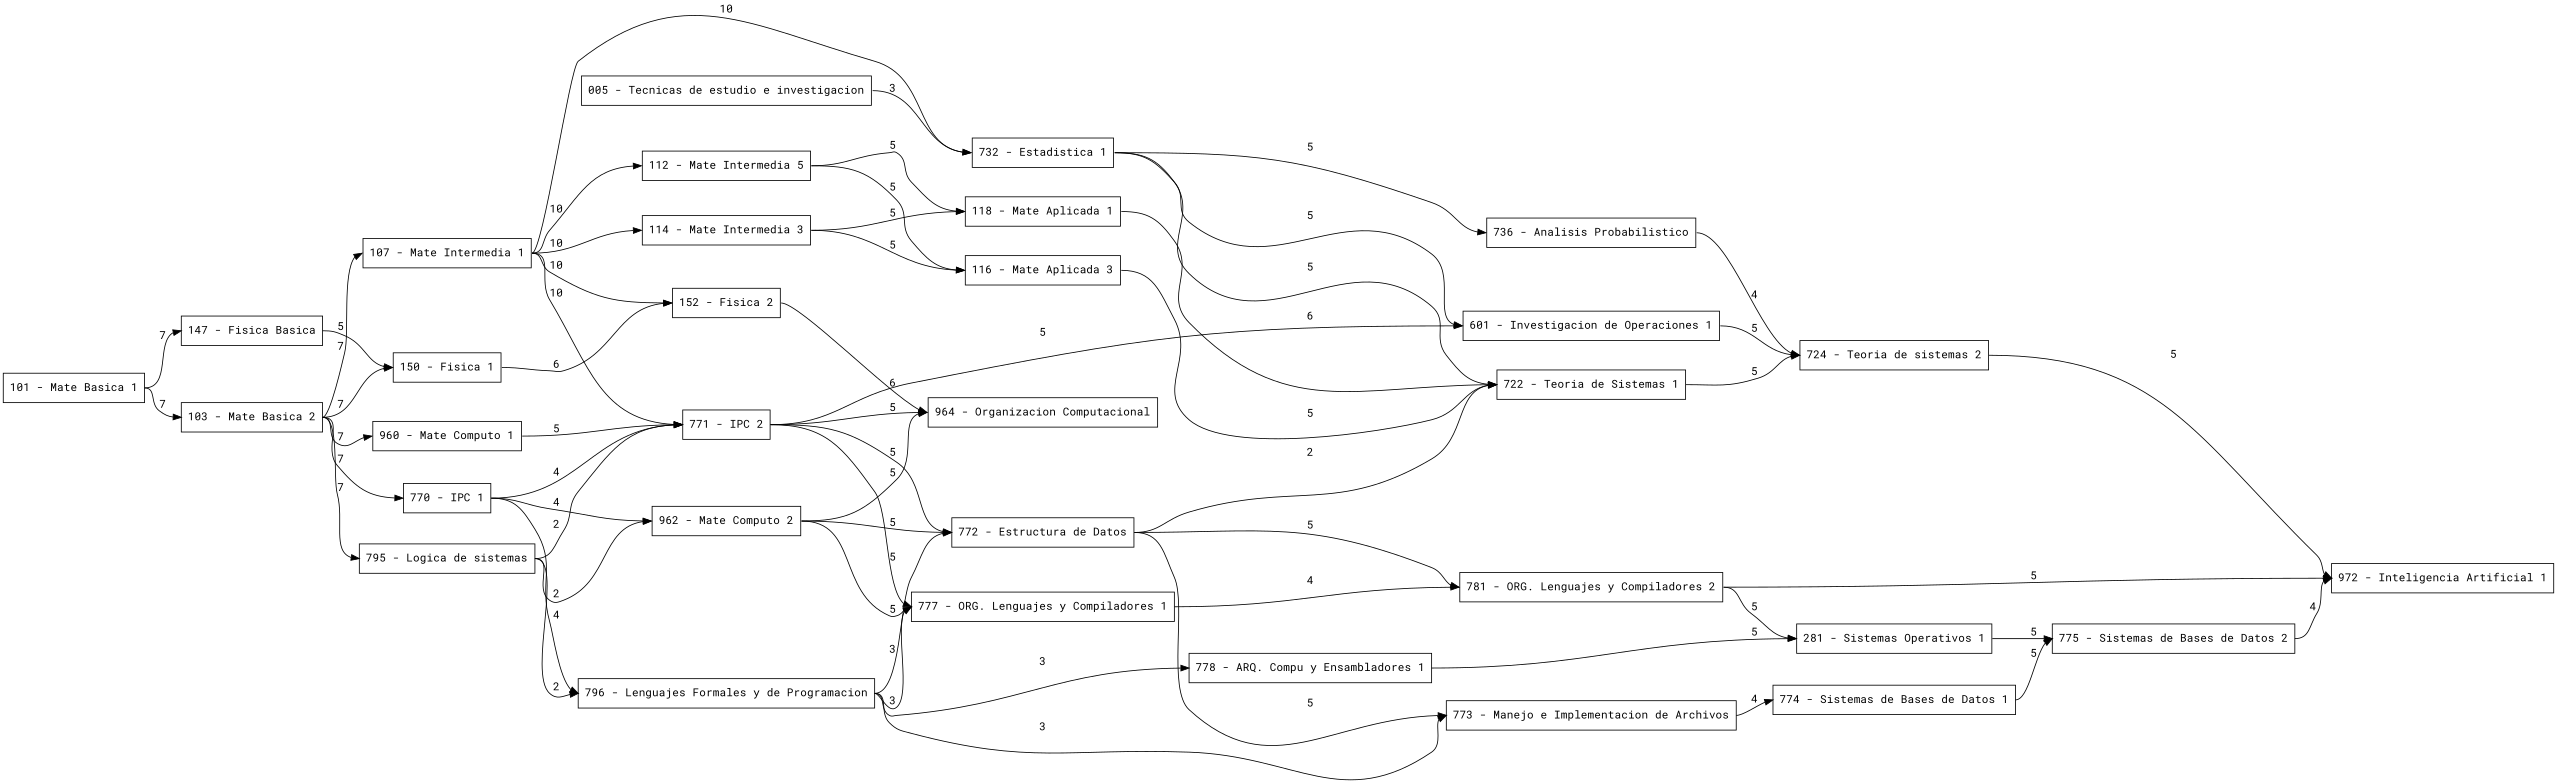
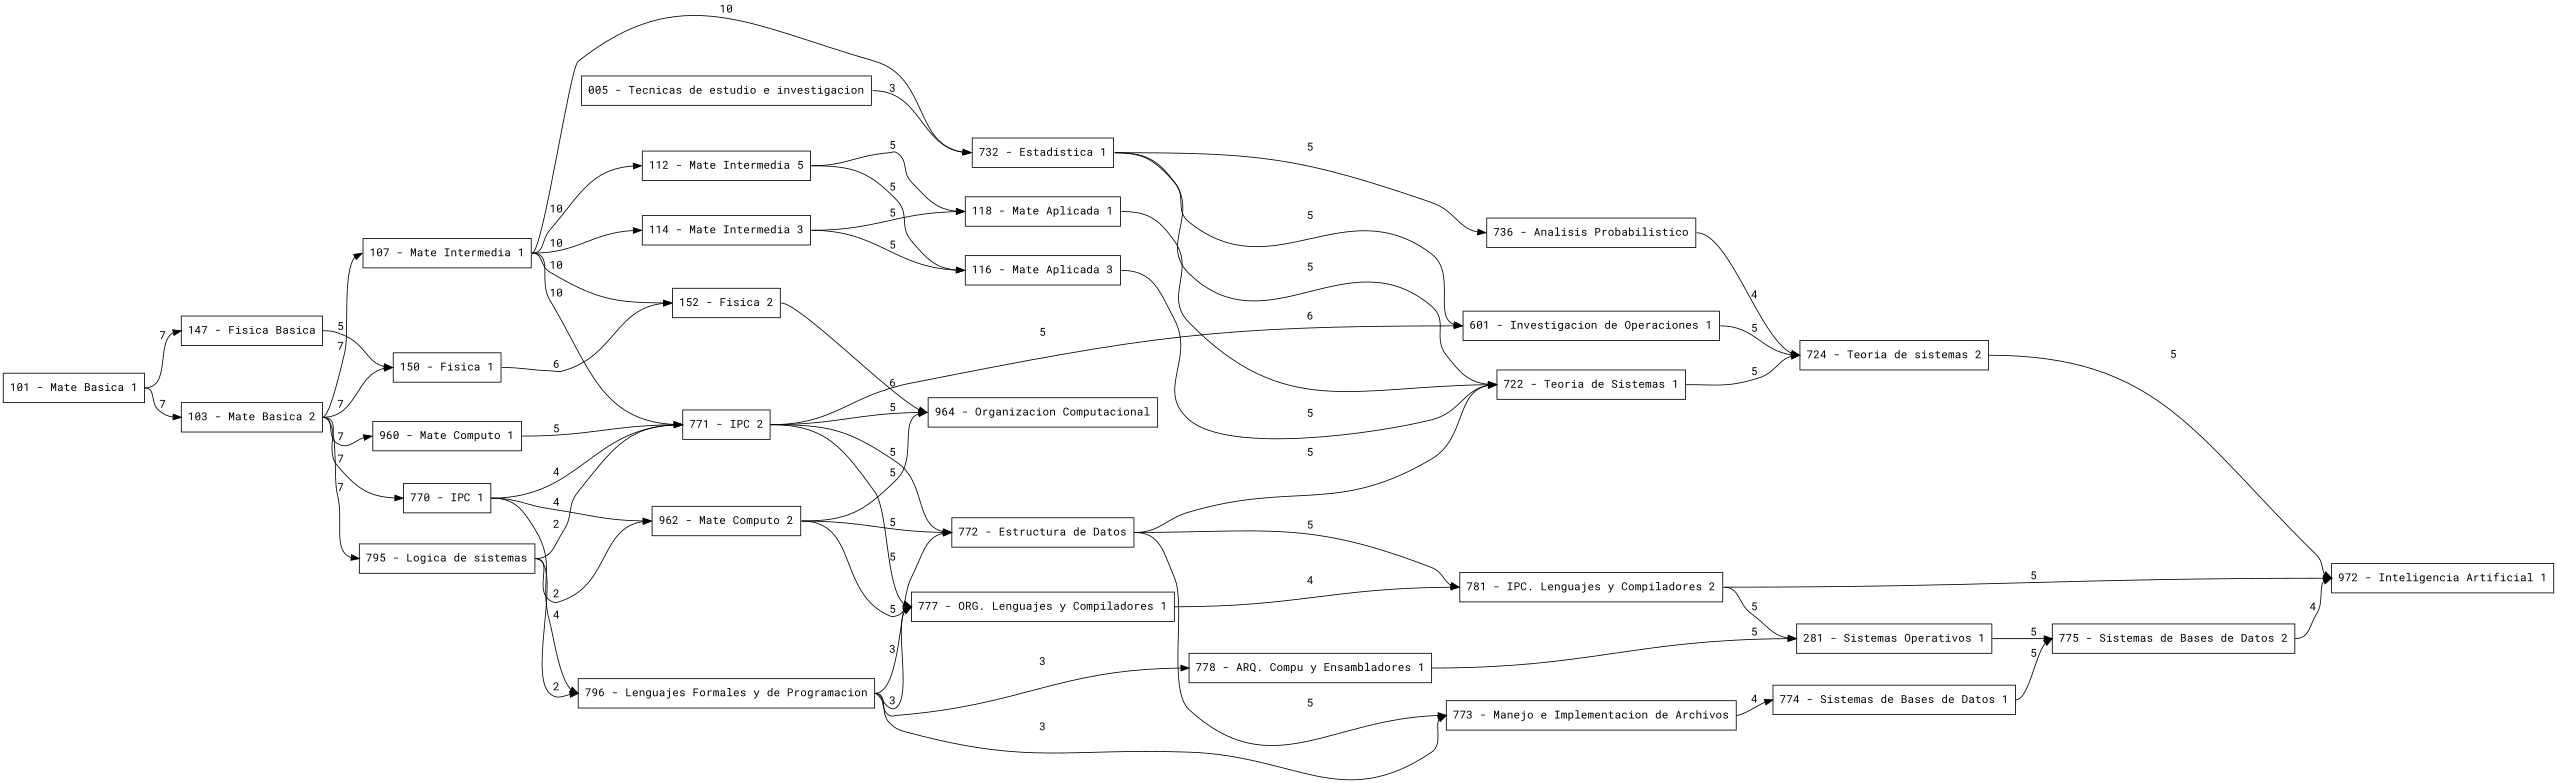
(1310, 453) -> (1310, 453)
(1591, 587) -> (1591, 587)
